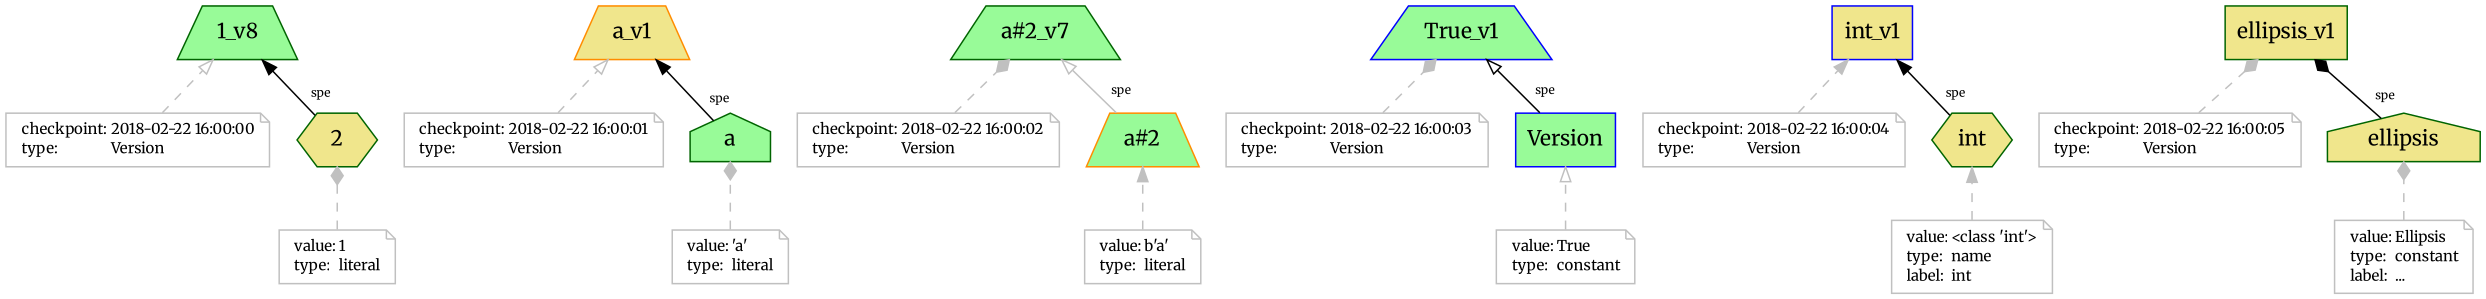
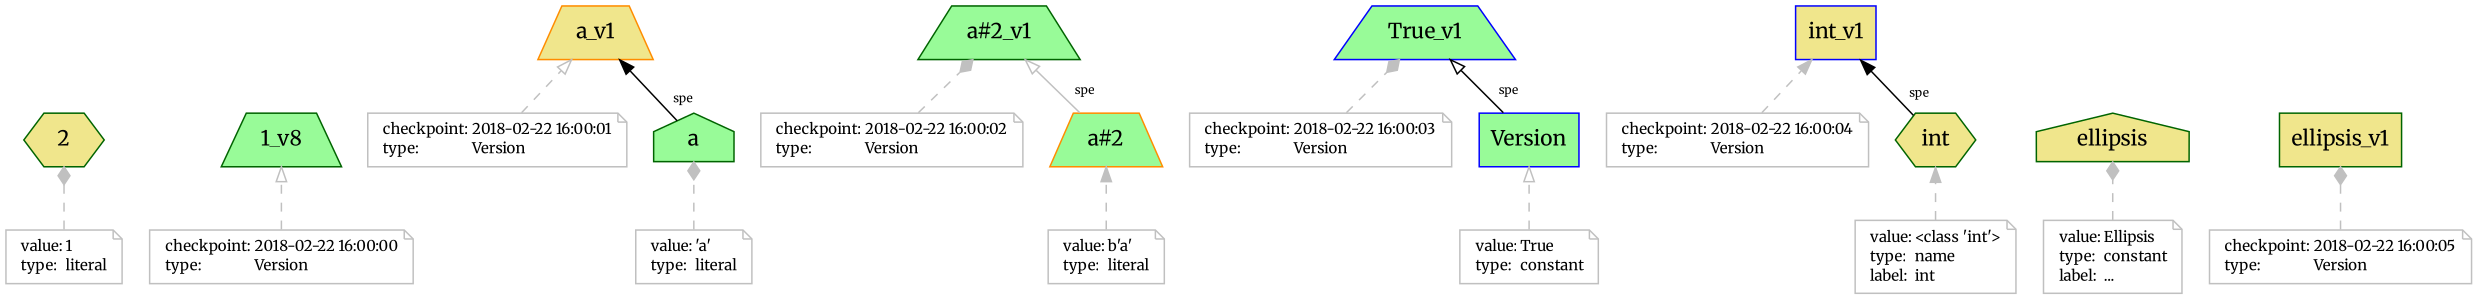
(1036, 33) -> (999, 33)
(294, 93) -> none
(2355, 95) -> none
